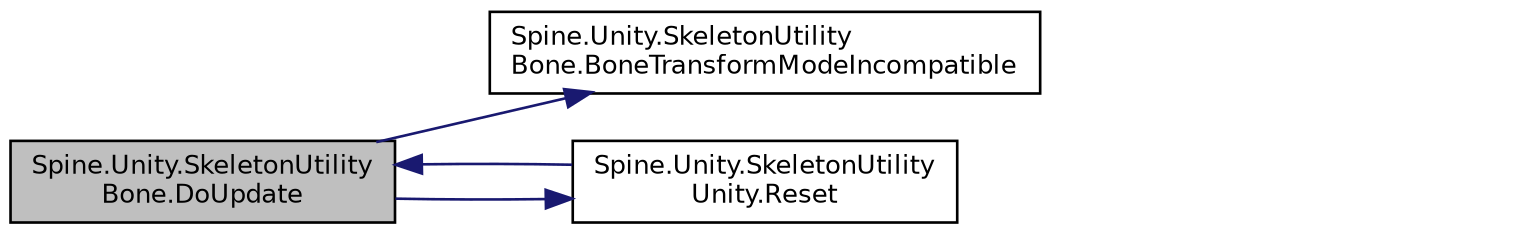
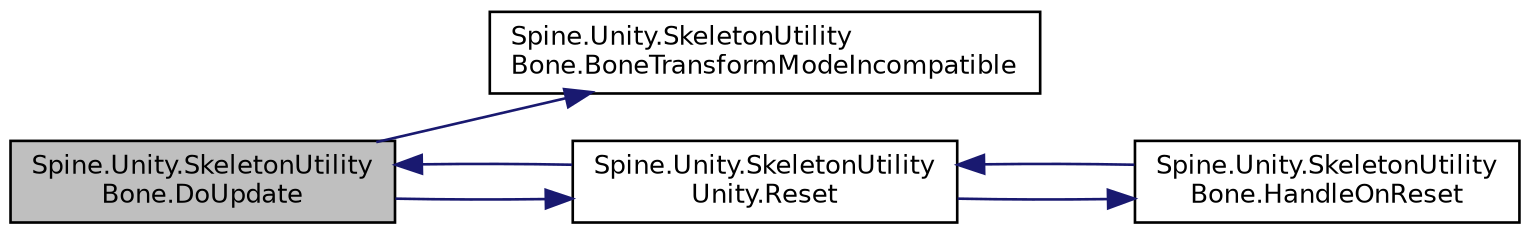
none -> (1327, 182)
